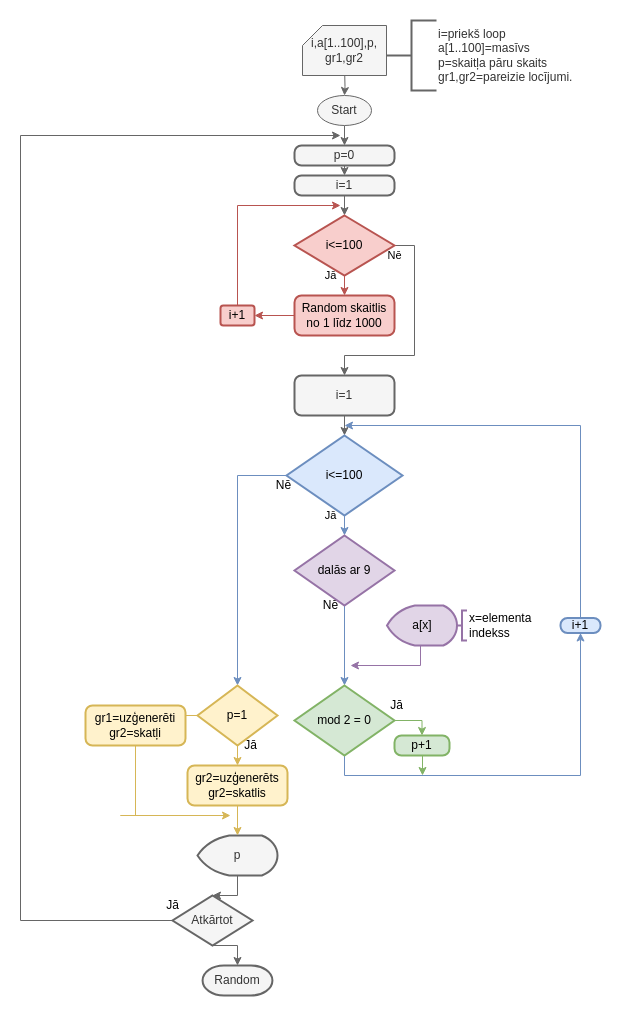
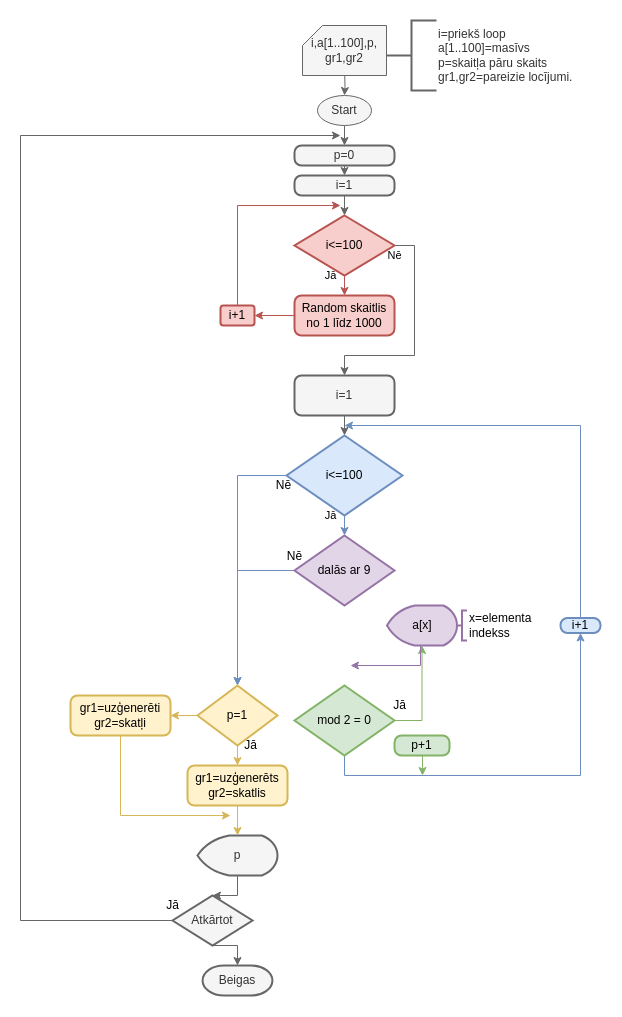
(345, 642) -> (268, 571)
(422, 724) -> (422, 687)
(136, 726) -> (121, 716)
(238, 786) -> (238, 786)
(238, 981) -> (238, 981)
